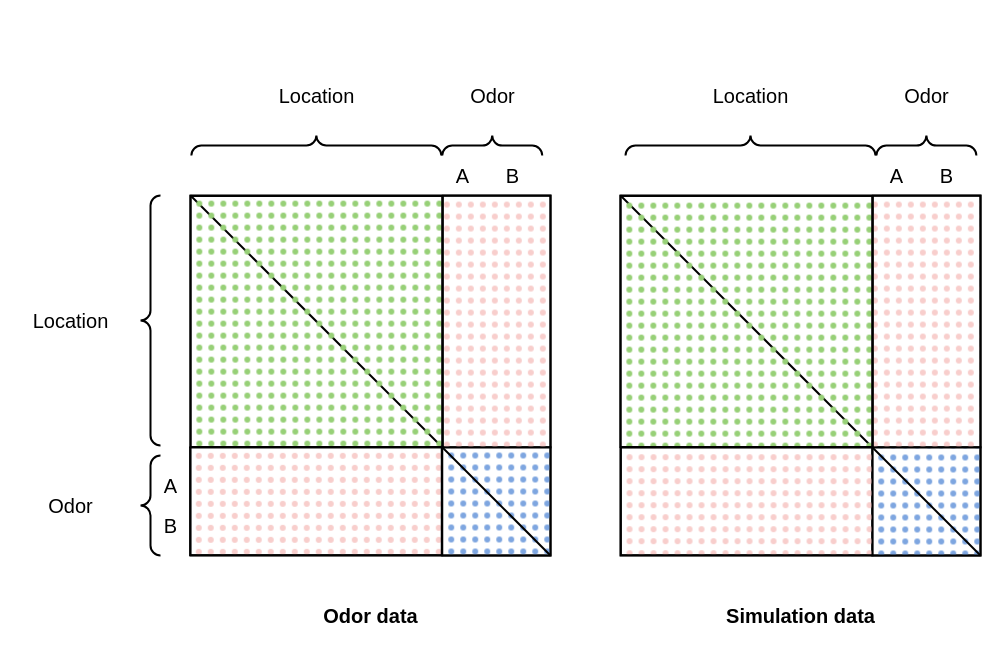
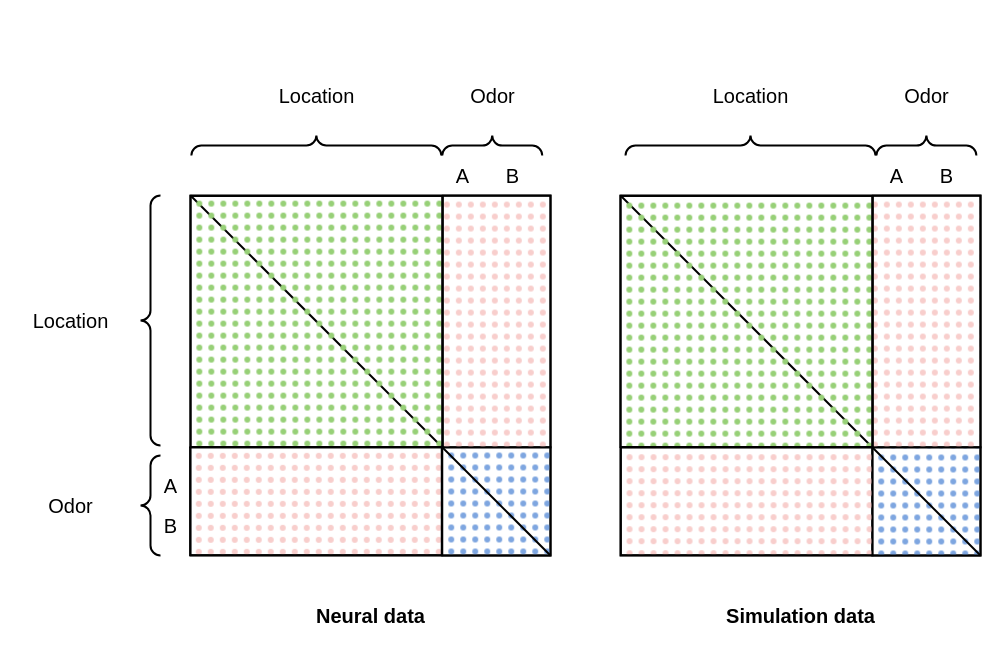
(371, 616) -> (371, 616)
